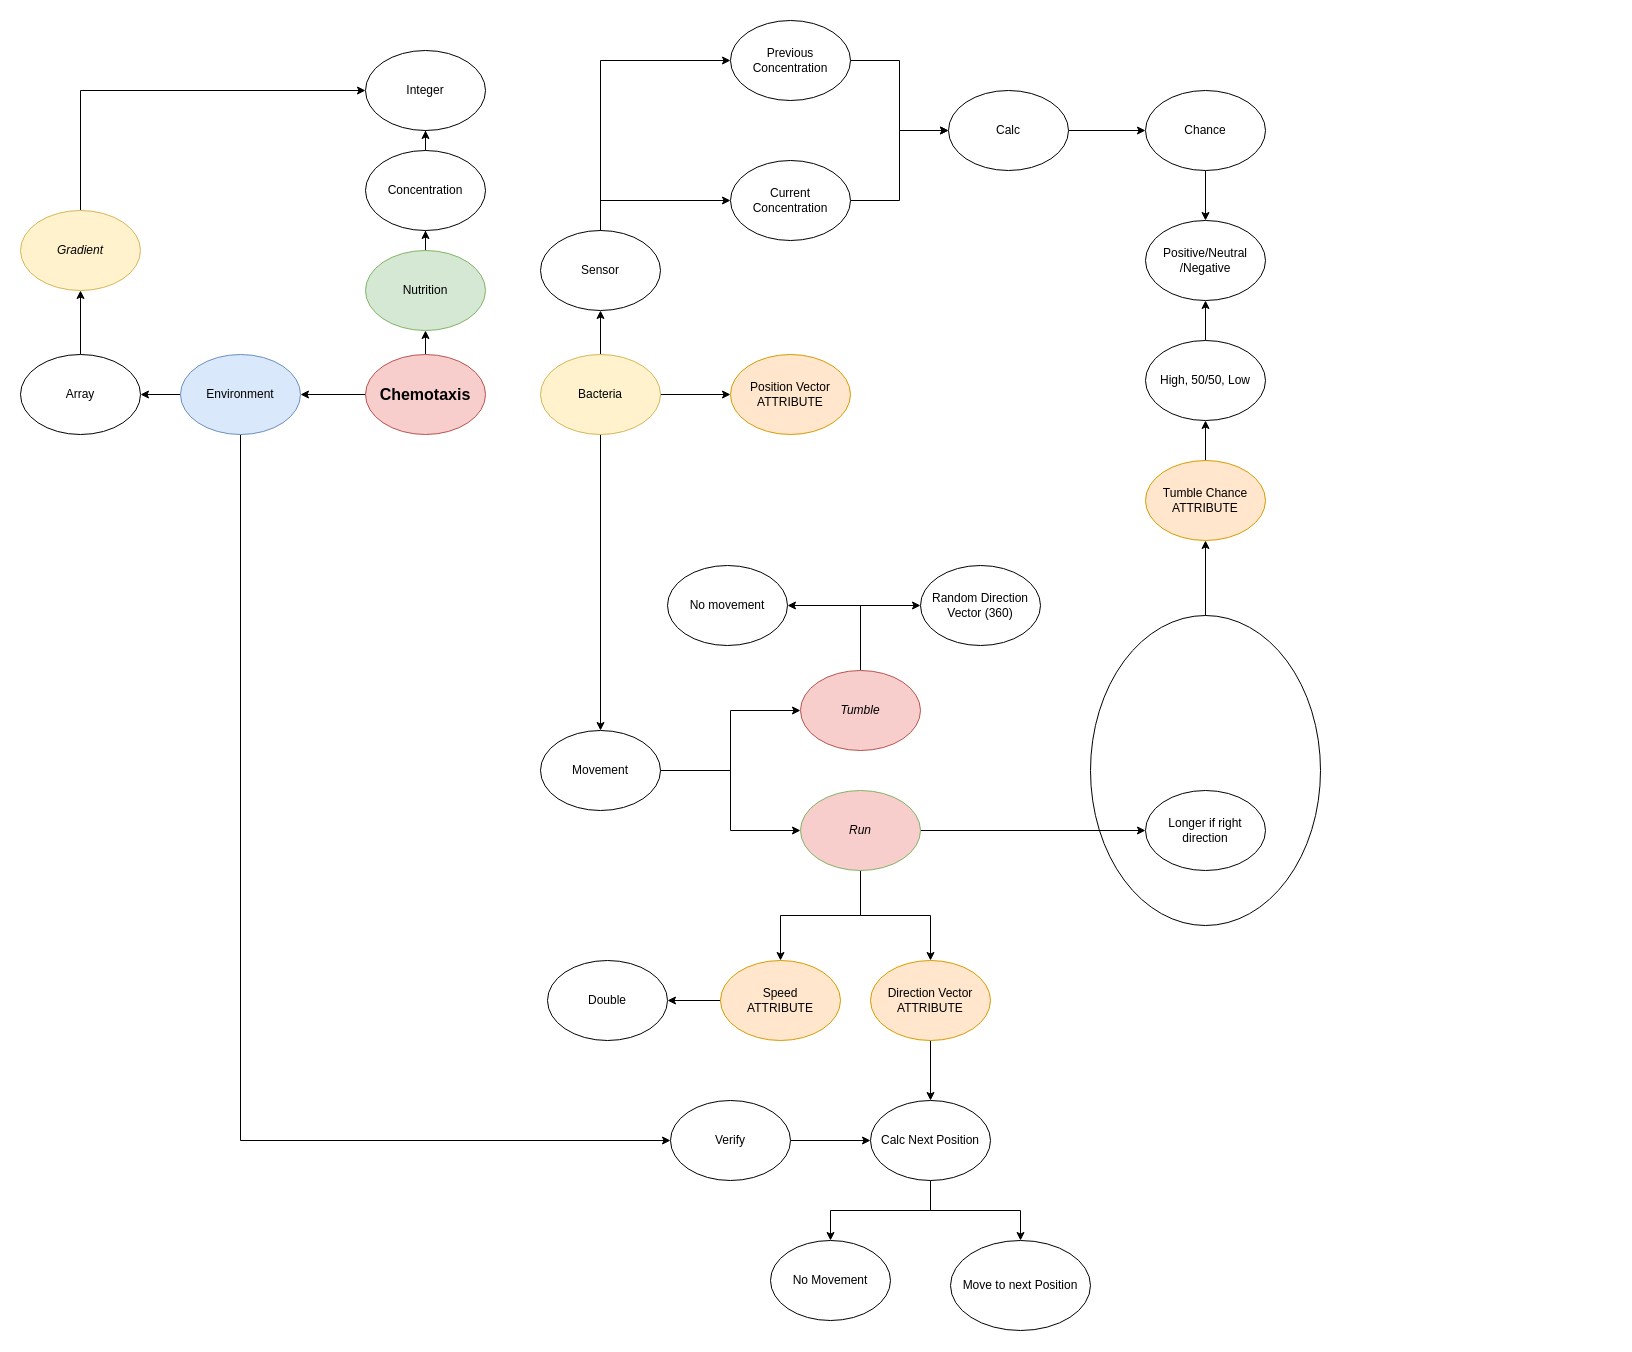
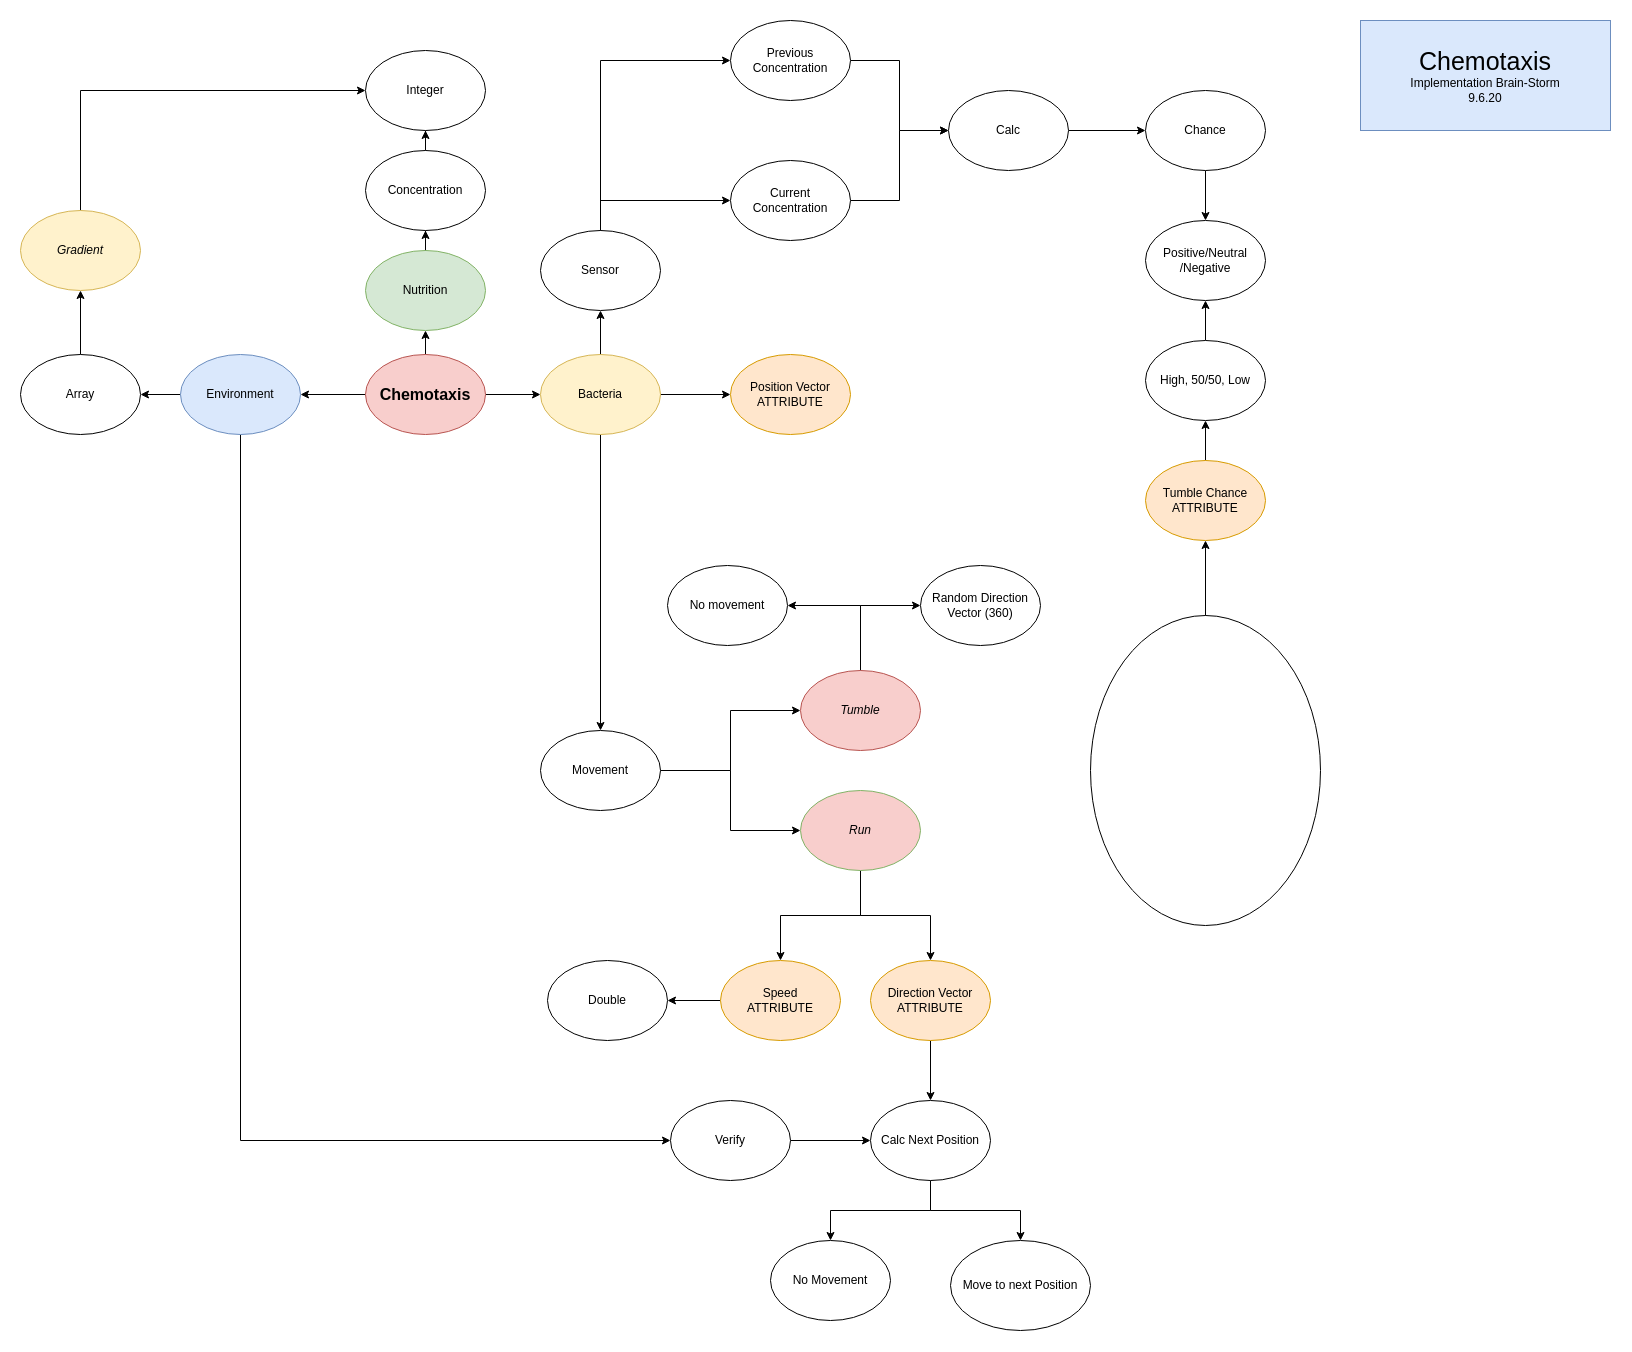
none -> (1486, 76)
none -> (510, 395)
(1030, 831) -> none
(1206, 831) -> none
